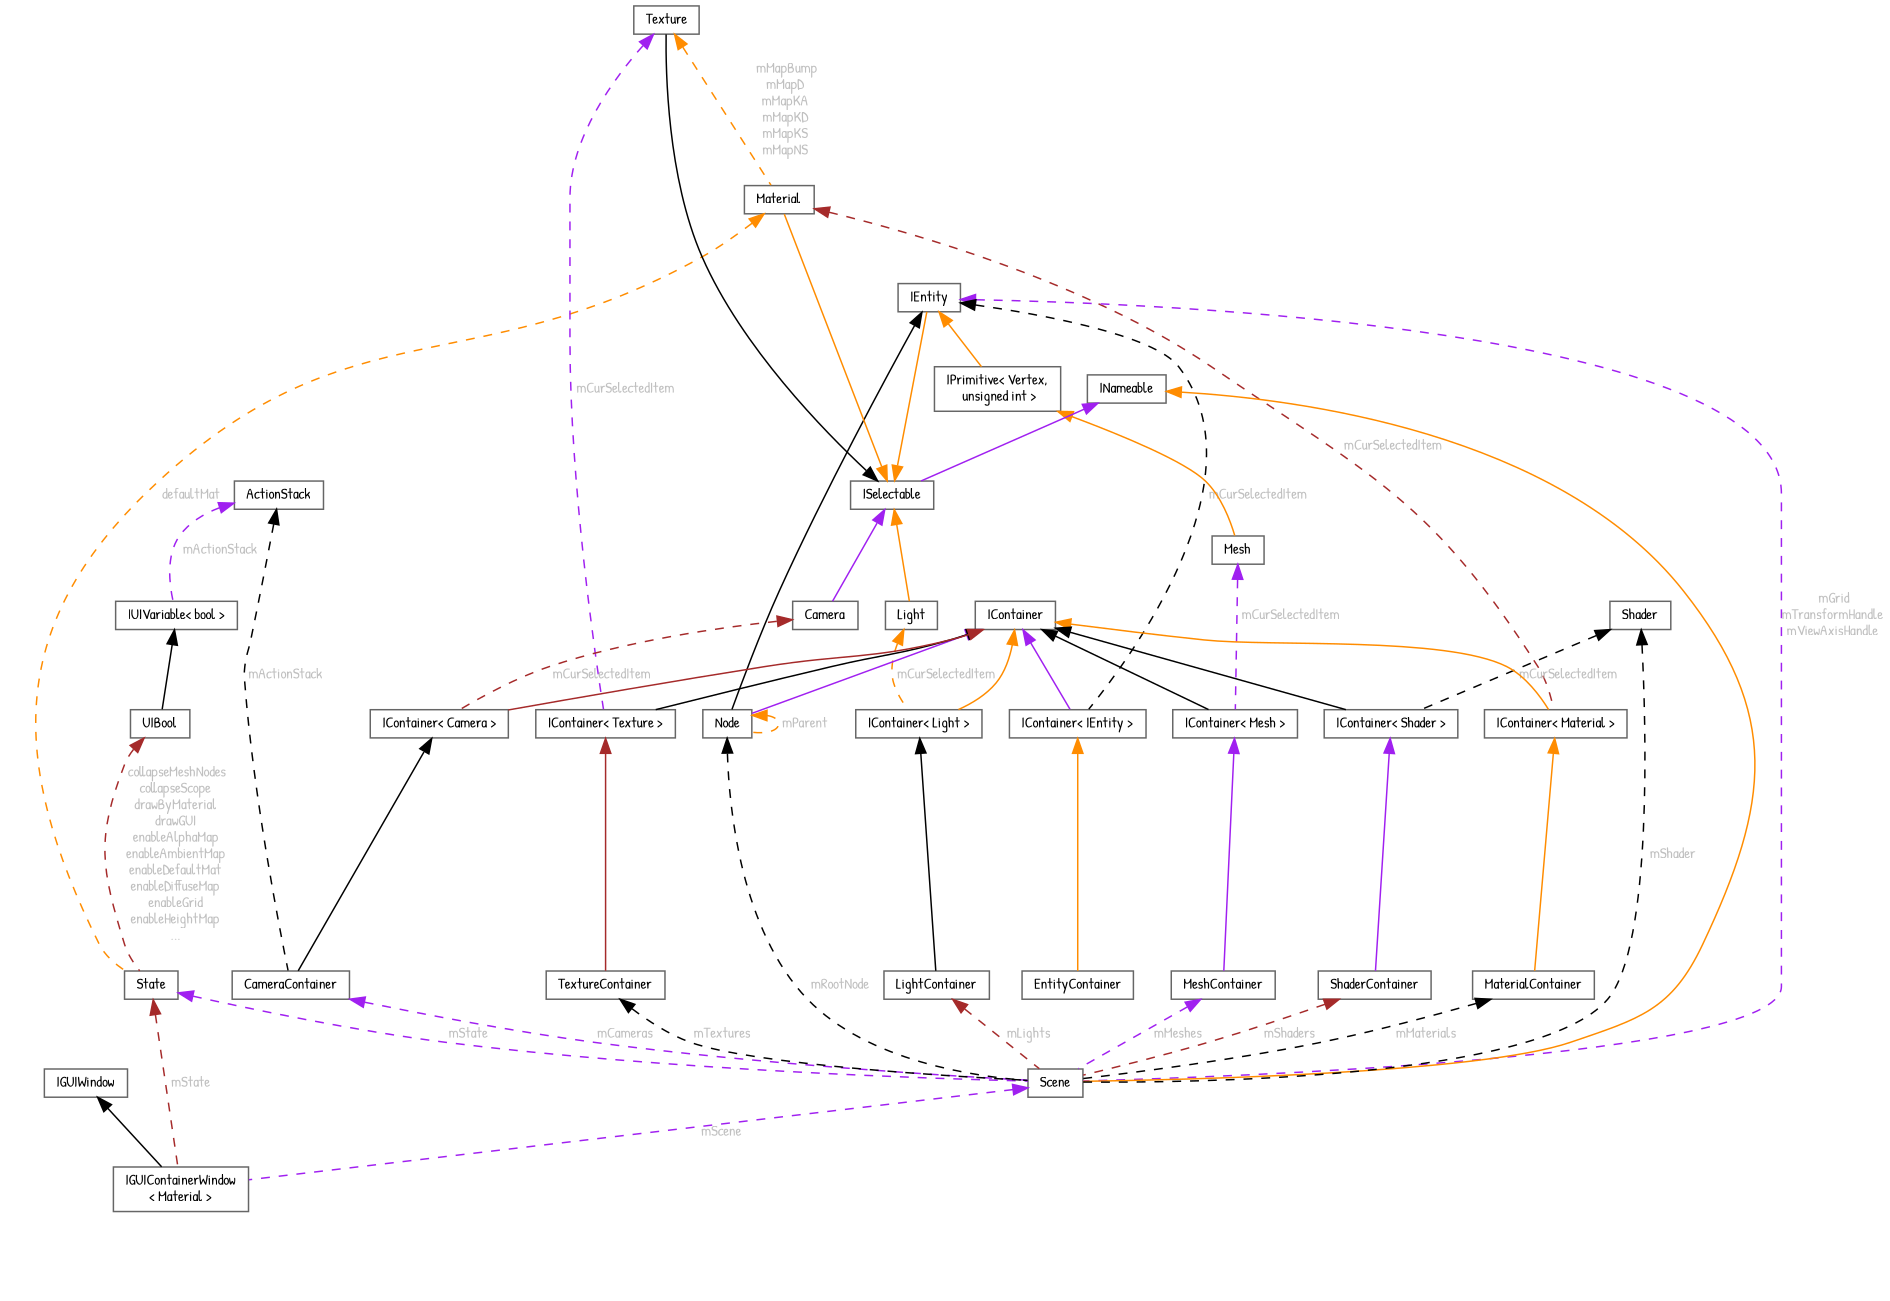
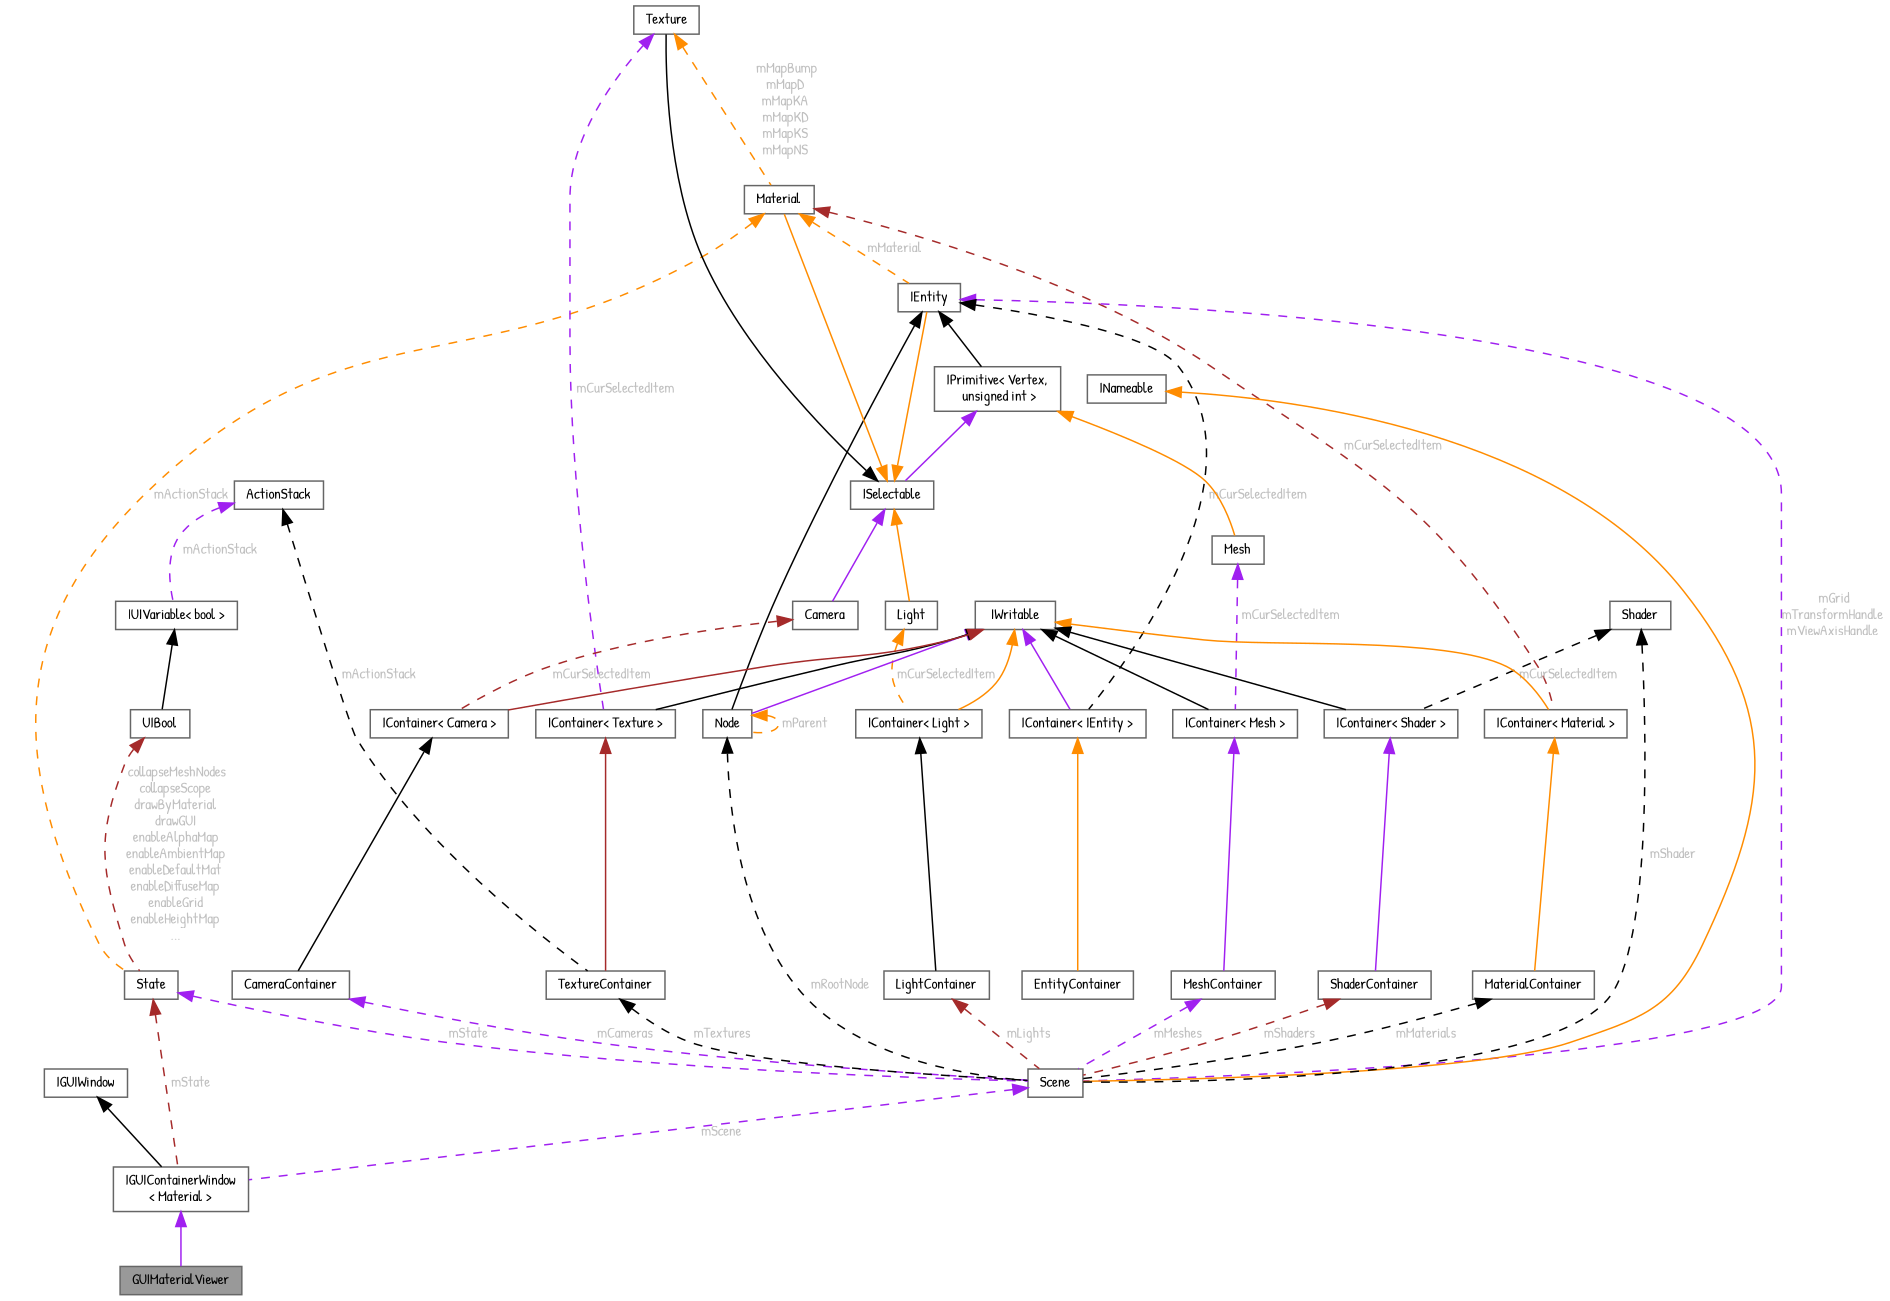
none -> (861, 253)
(965, 345) -> (965, 345)
(1003, 445) -> (936, 451)
(190, 495) -> (190, 495)
(1015, 615) -> (1015, 615)
(251, 747) -> (386, 781)
none -> (181, 1281)
